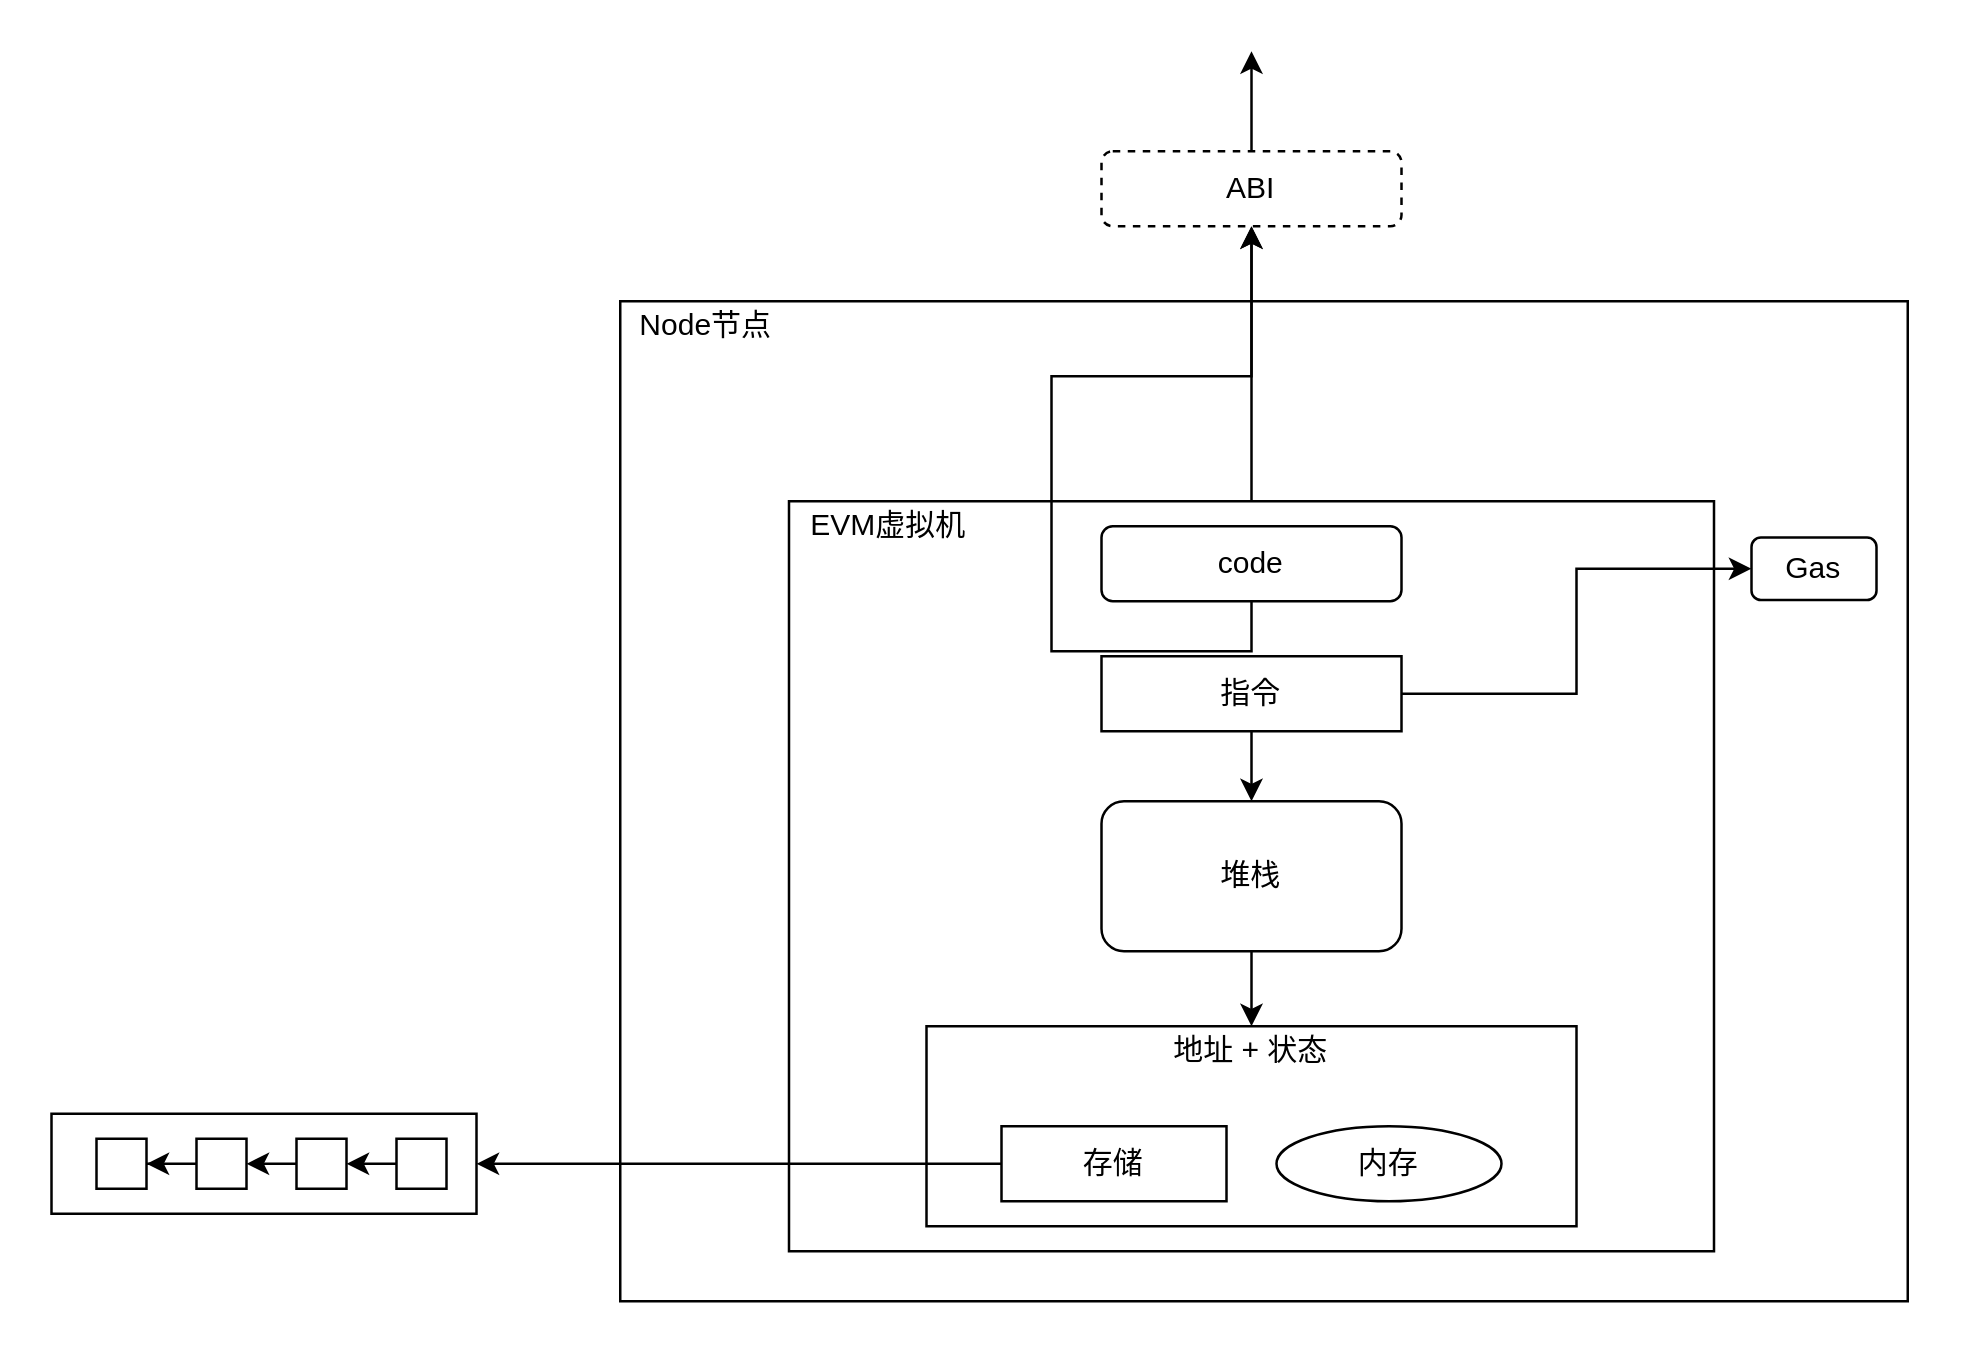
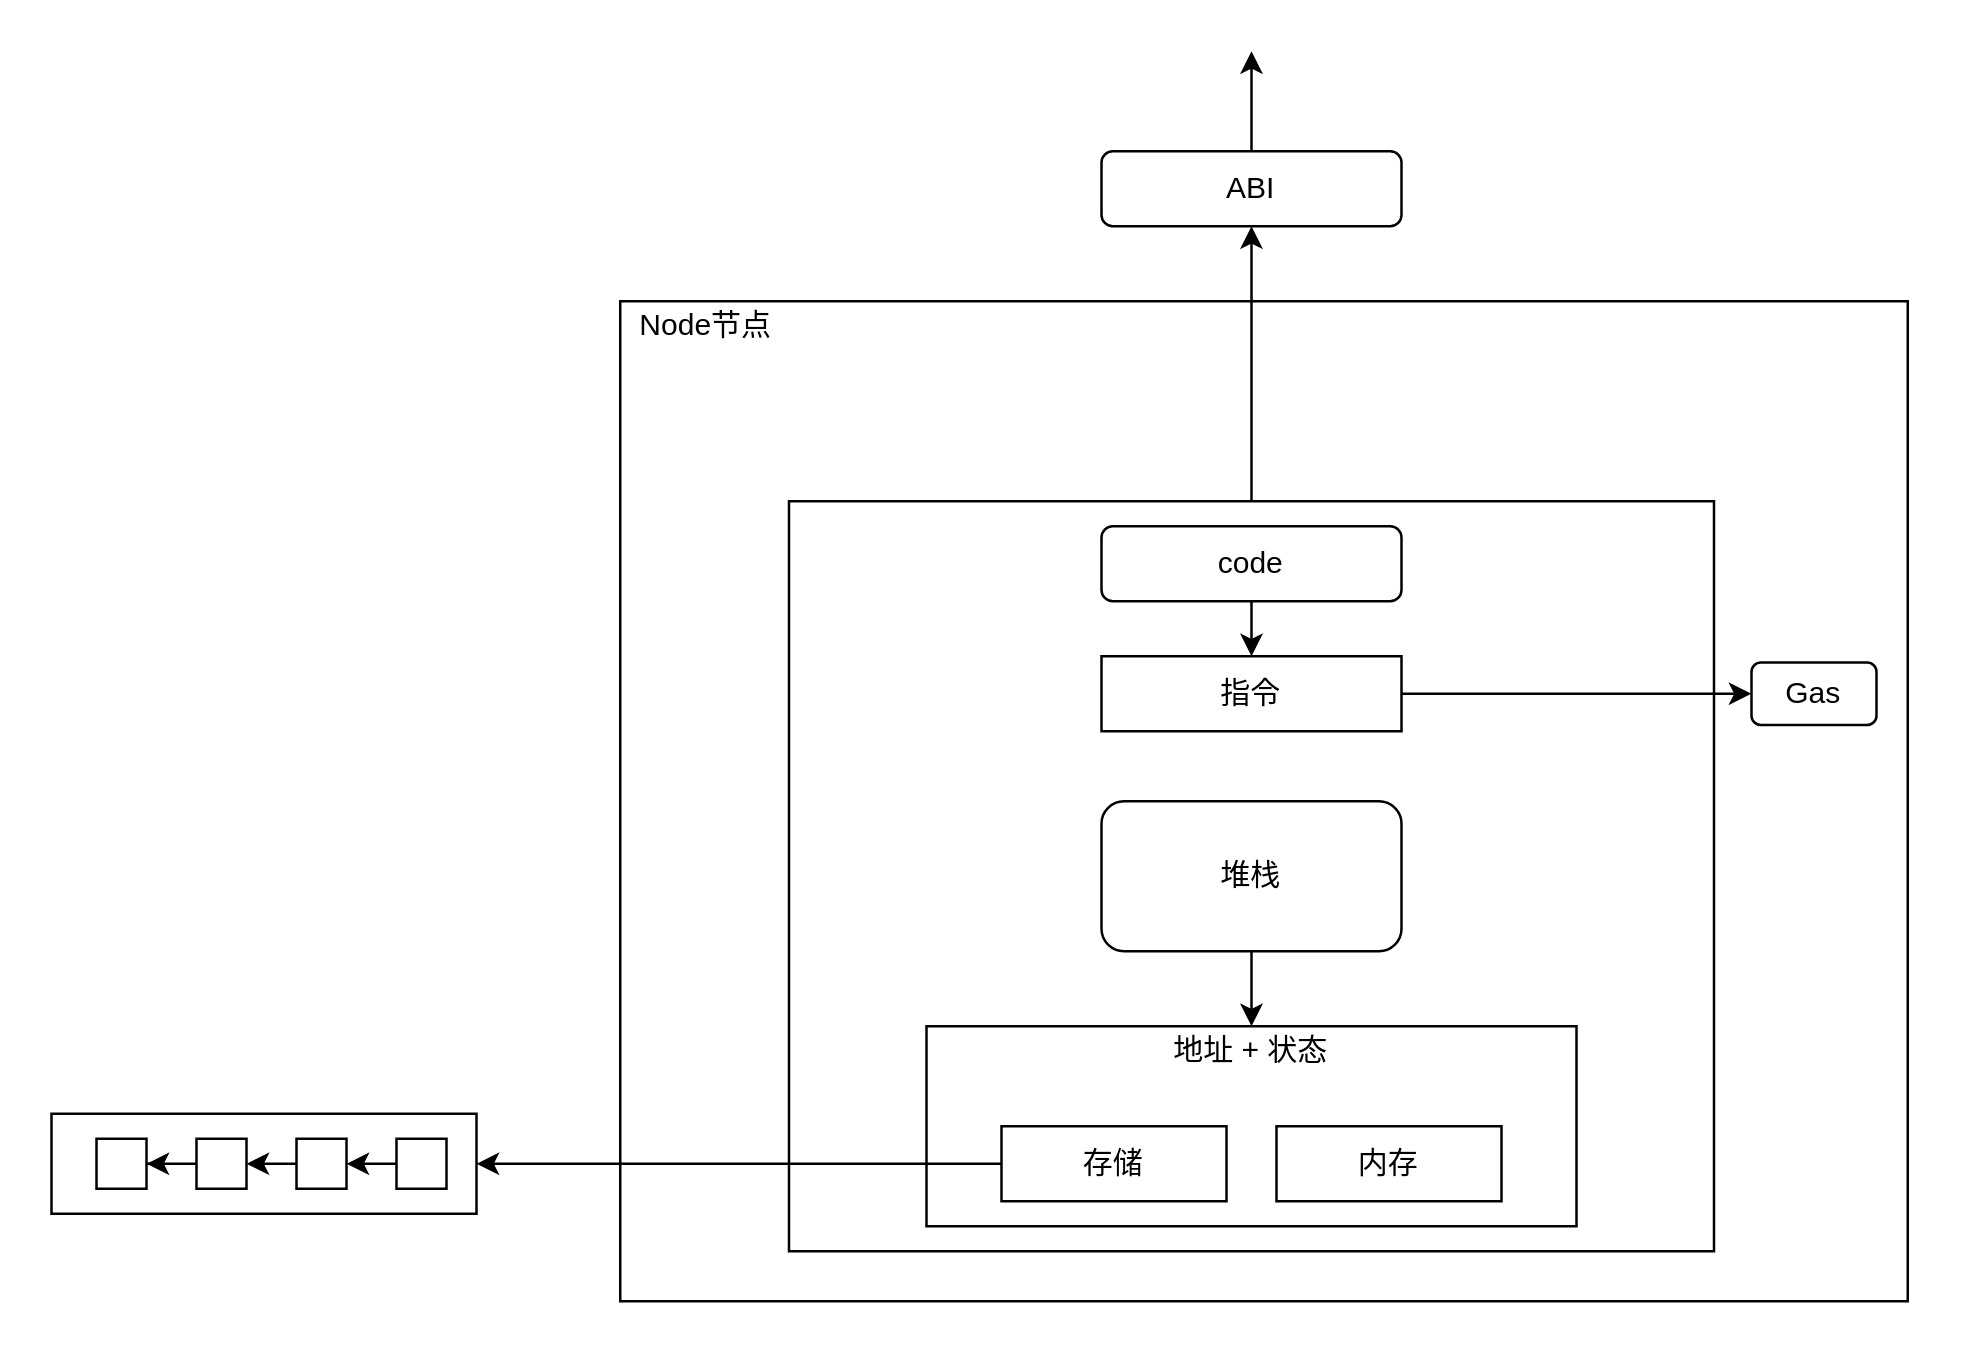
(1251, 189) -> (1251, 189)
(1051, 524) -> (1251, 638)
(889, 526) -> none
(1814, 569) -> (1814, 694)
(1251, 774) -> none
(1389, 1164) -> (1389, 1164)
